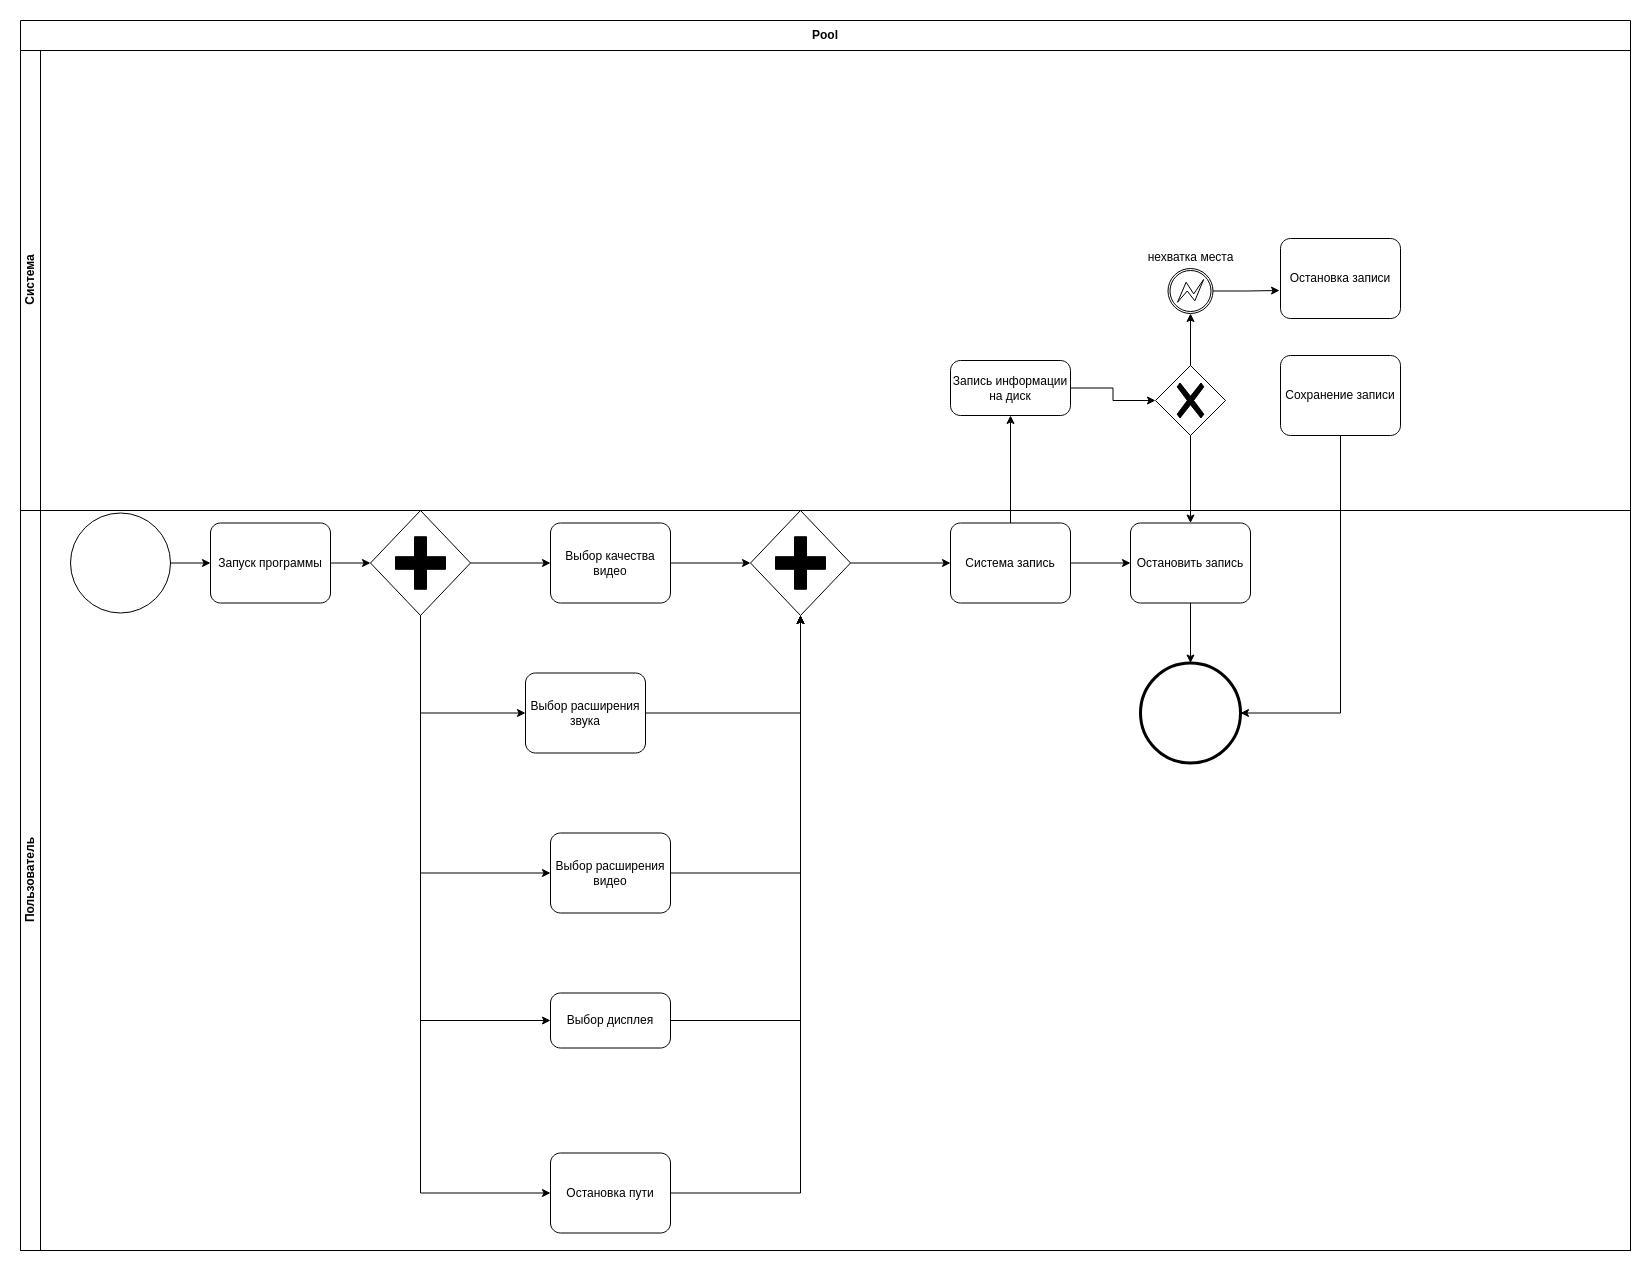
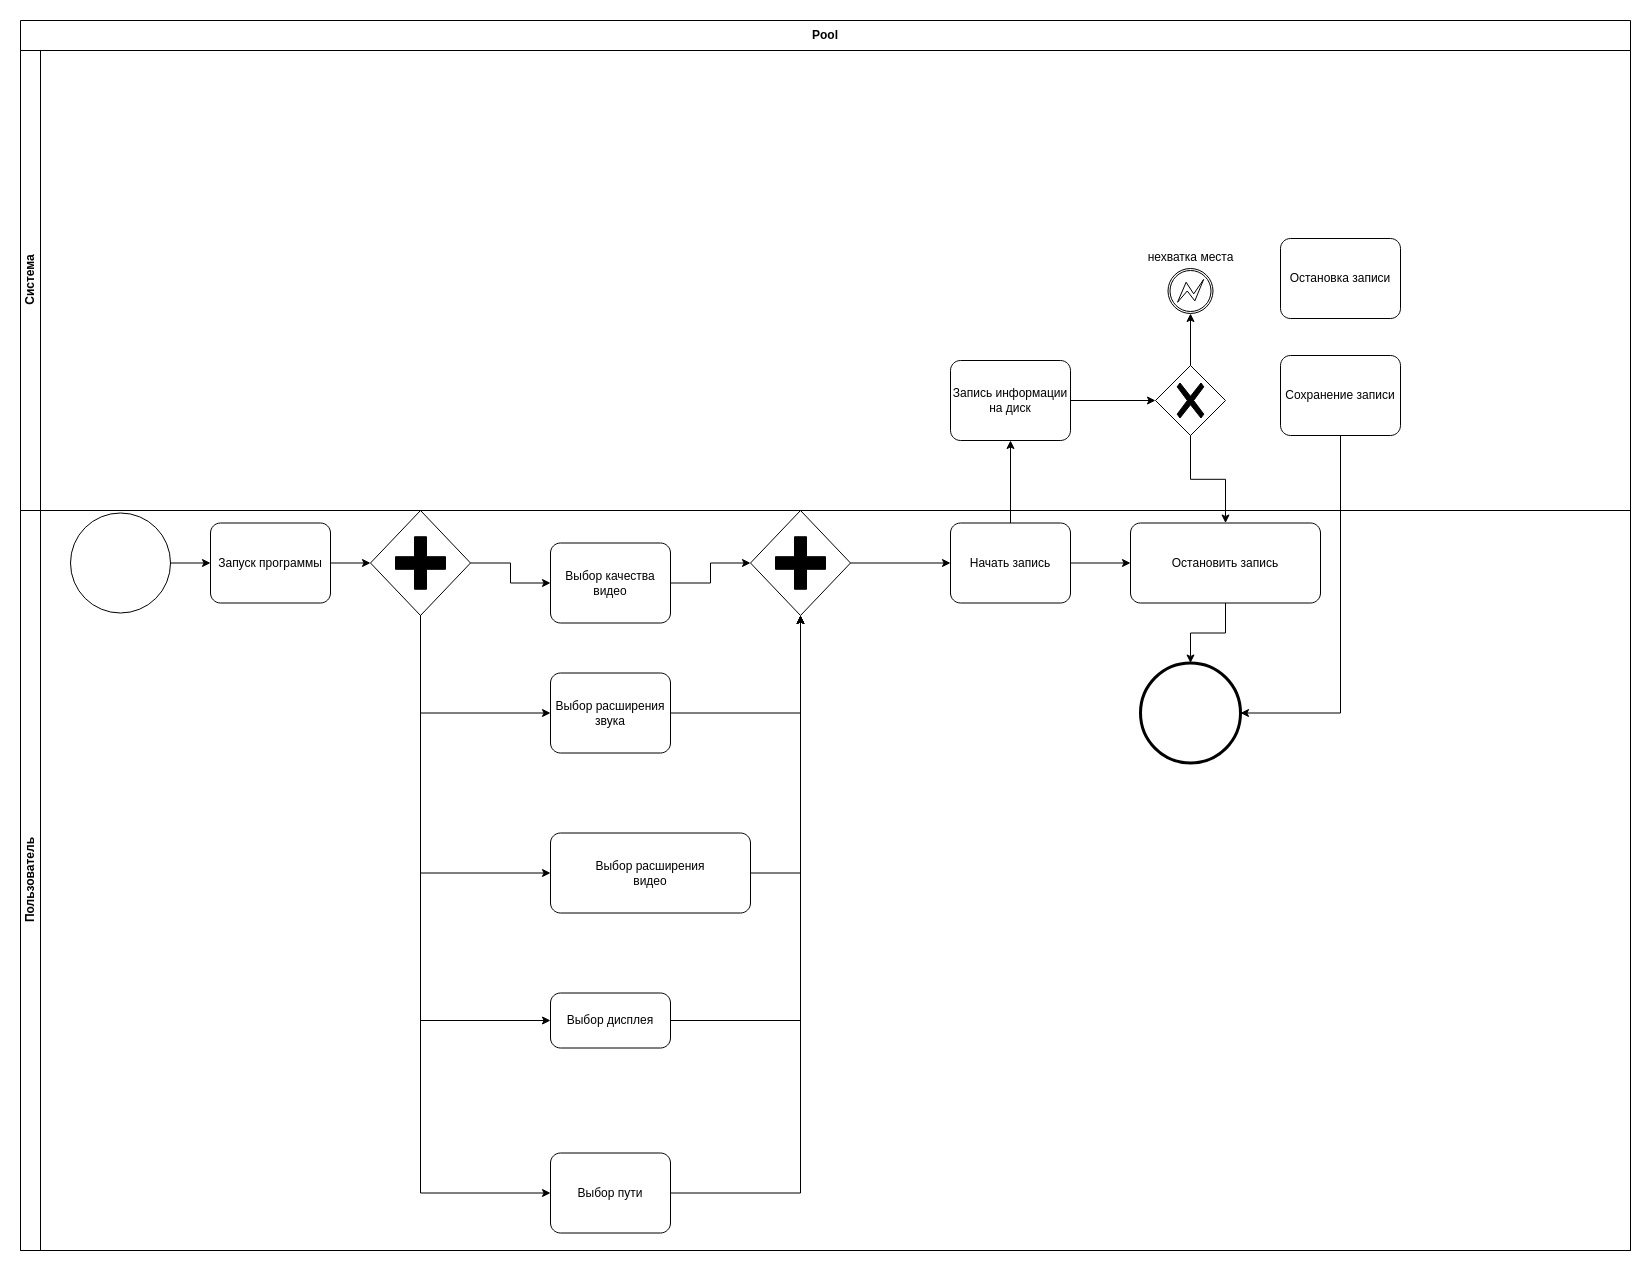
(1243, 291) -> none
(1011, 388) -> (1011, 401)
(611, 563) -> (611, 583)
(1191, 563) -> (1226, 563)
(1011, 564) -> (1011, 564)
(586, 713) -> (611, 713)
(611, 873) -> (651, 873)
(611, 1194) -> (611, 1194)
